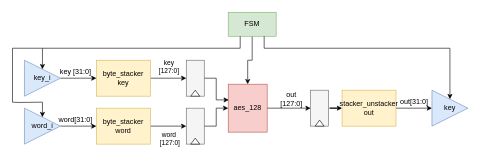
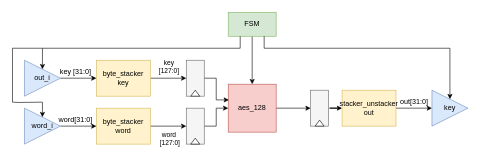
(42, 78) -> (42, 78)
(291, 99) -> none
(248, 108) -> (252, 108)
